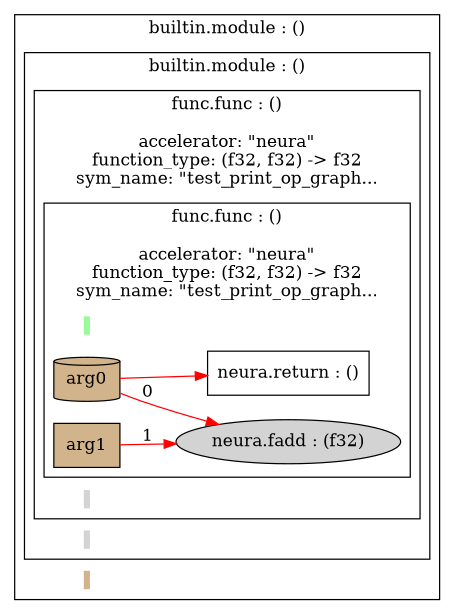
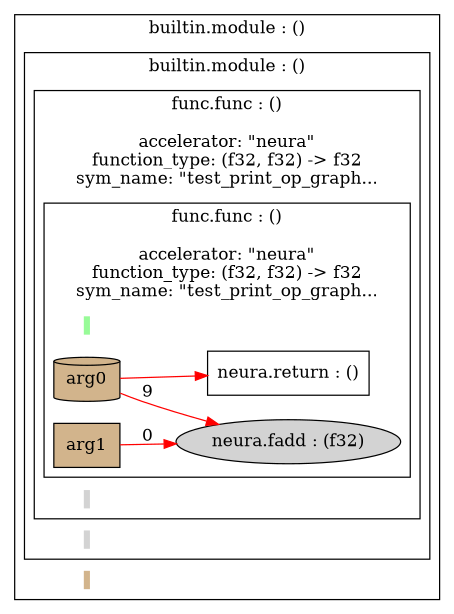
(148, 392) -> (148, 392)
(148, 436) -> (148, 436)
